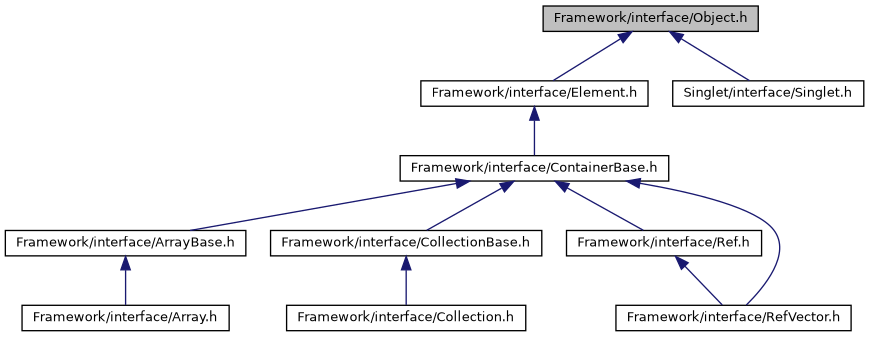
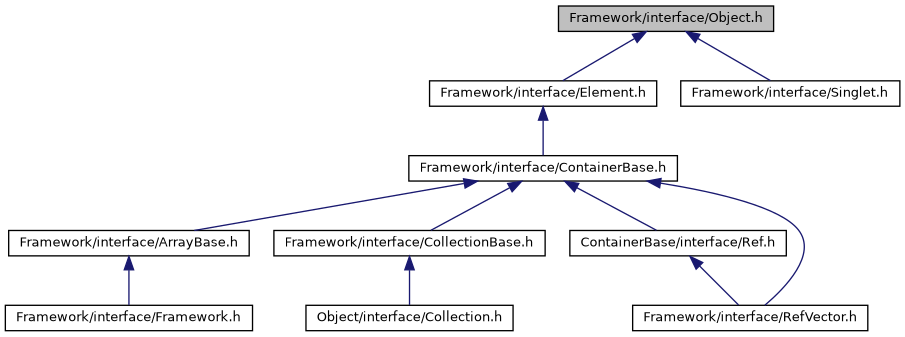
(768, 94) -> (790, 94)
(664, 243) -> (678, 243)
(126, 318) -> (129, 318)
(406, 318) -> (410, 318)
